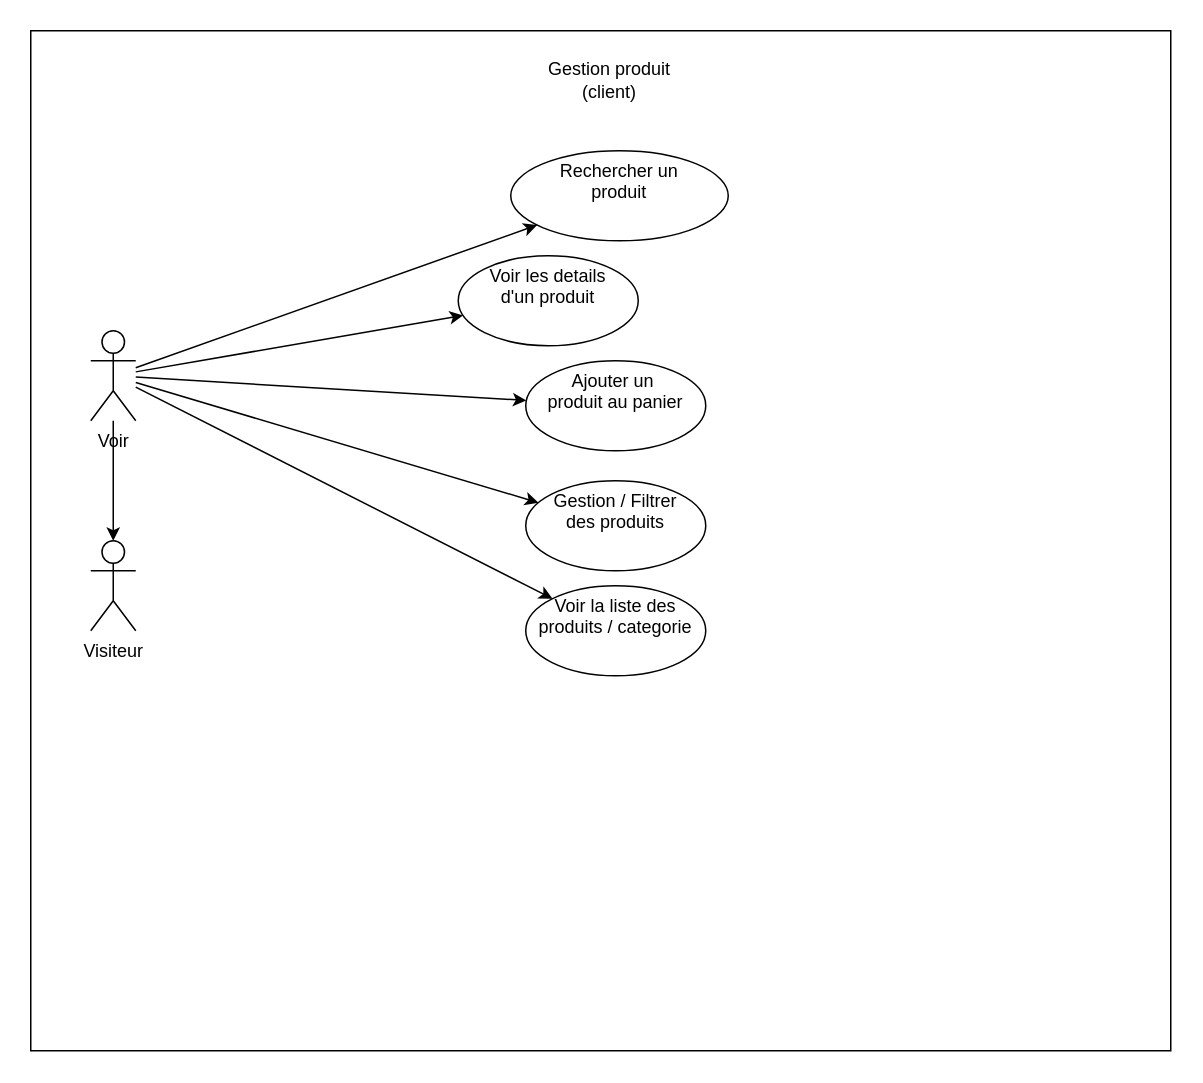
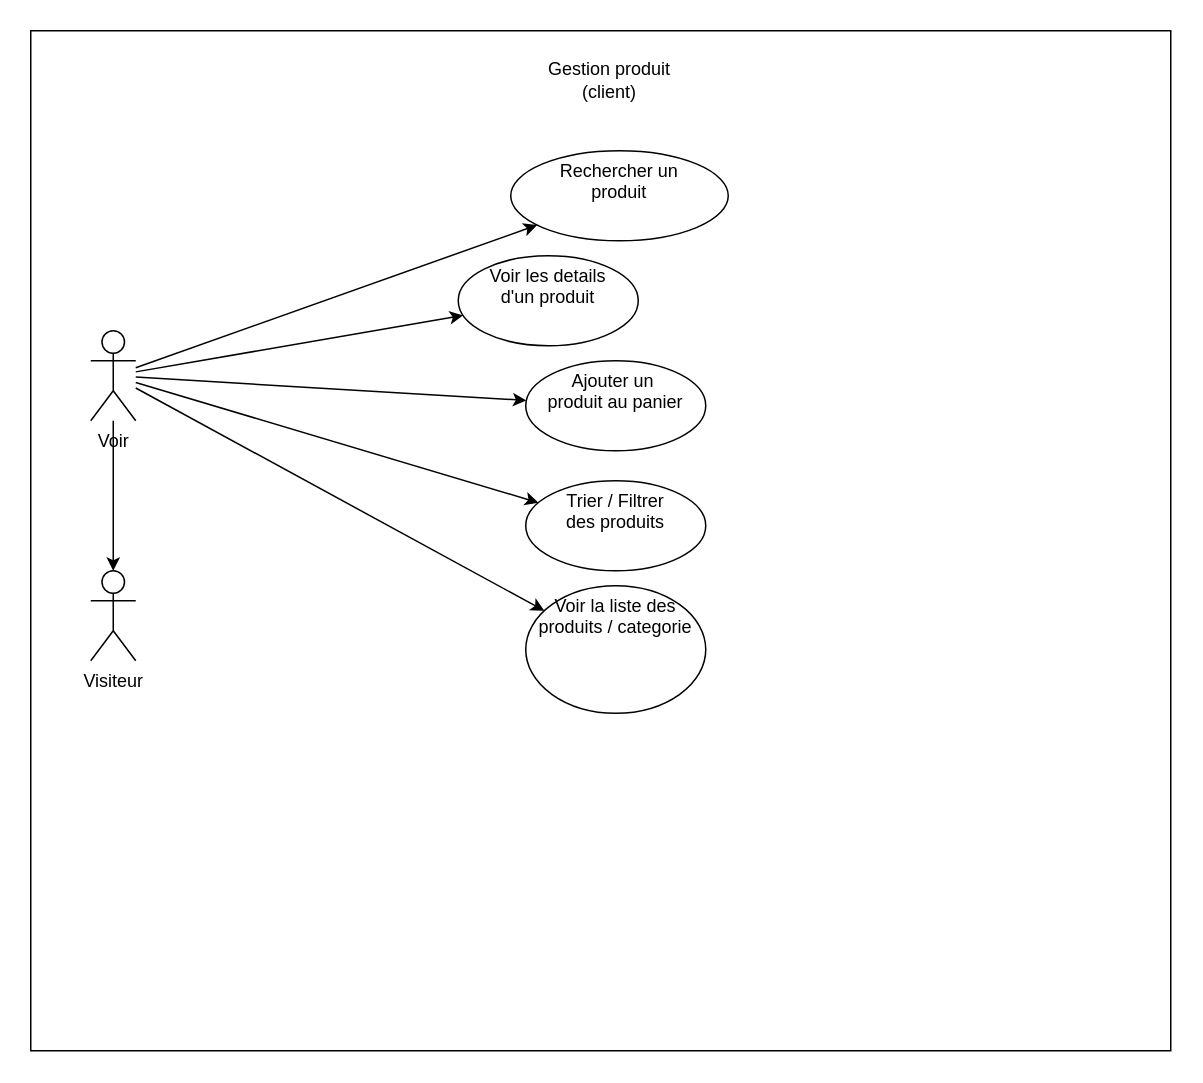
(616, 513) -> (616, 513)
(113, 586) -> (113, 616)
(616, 631) -> (616, 650)
